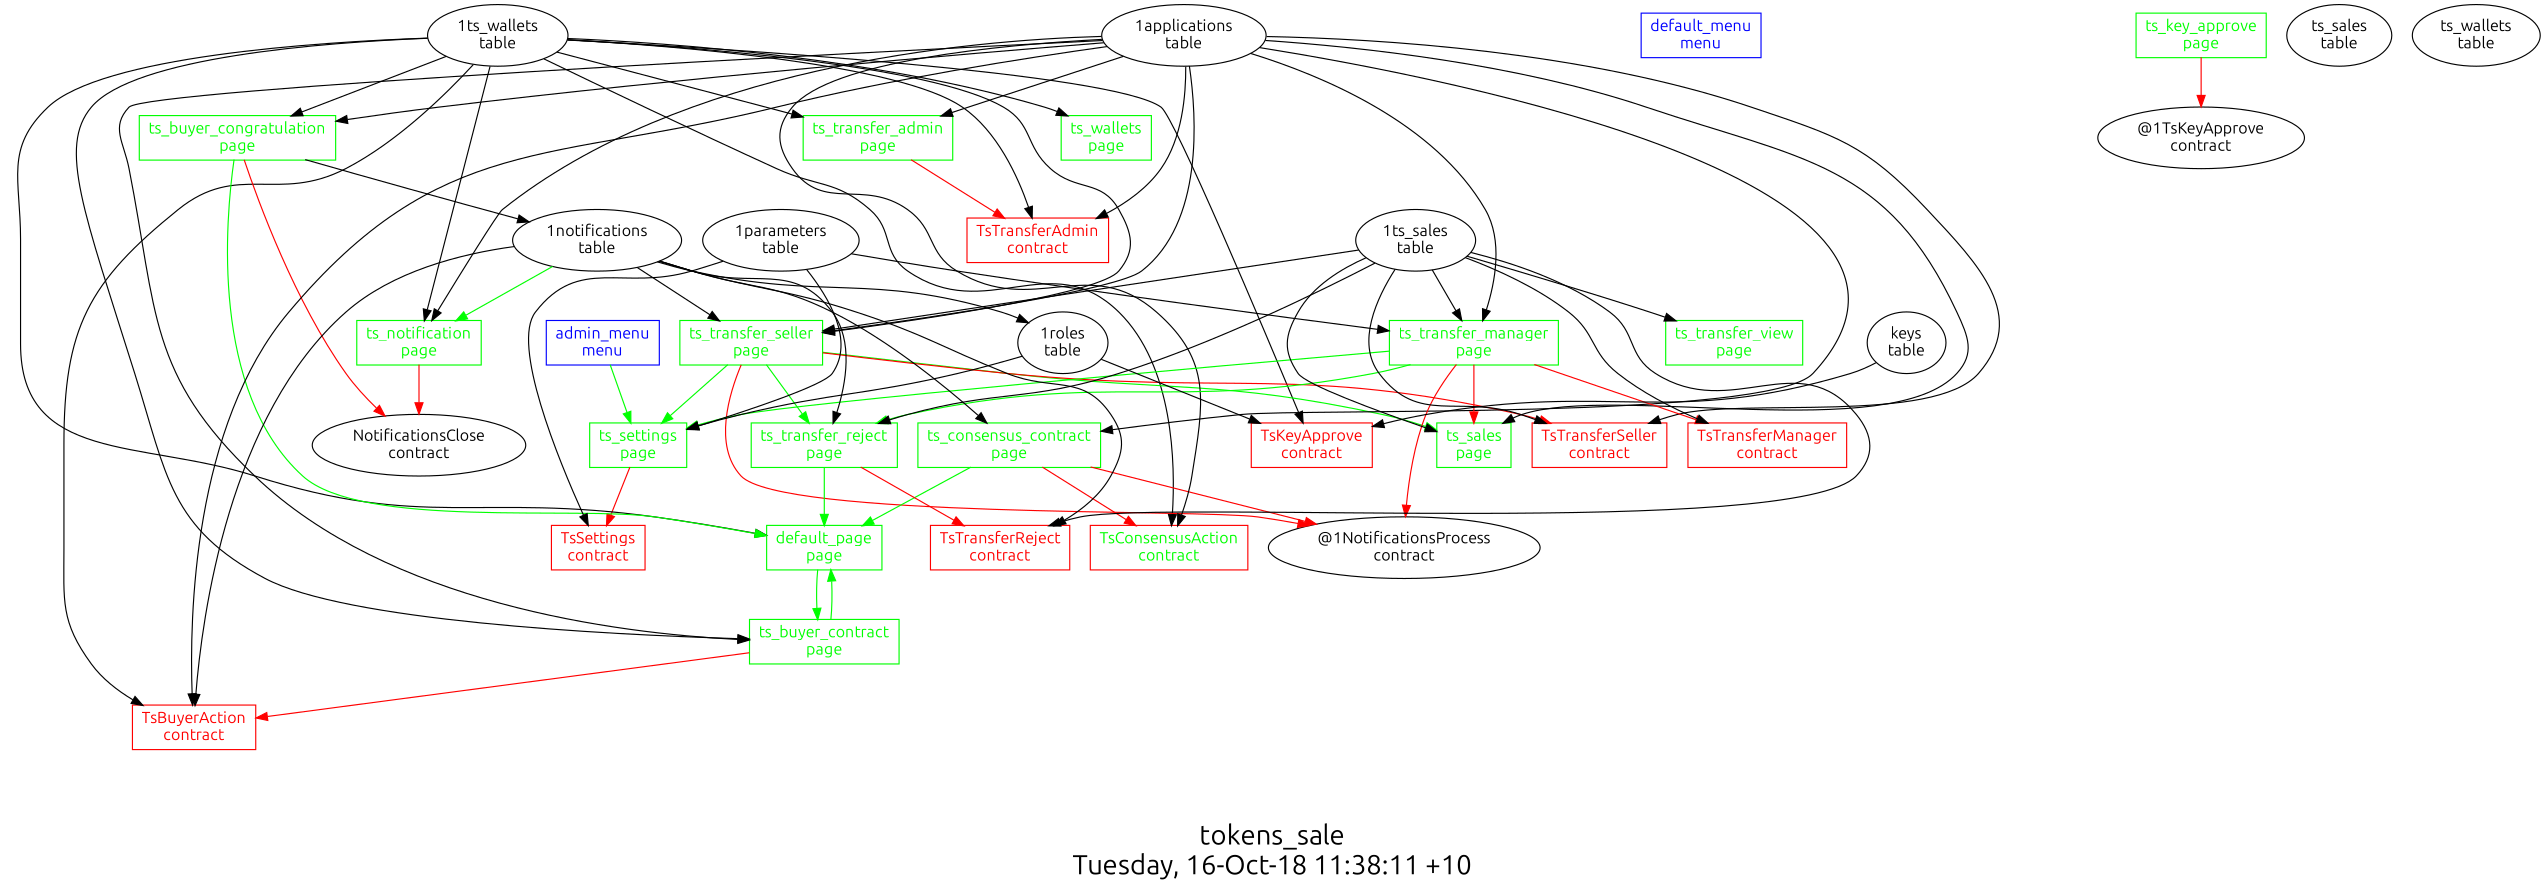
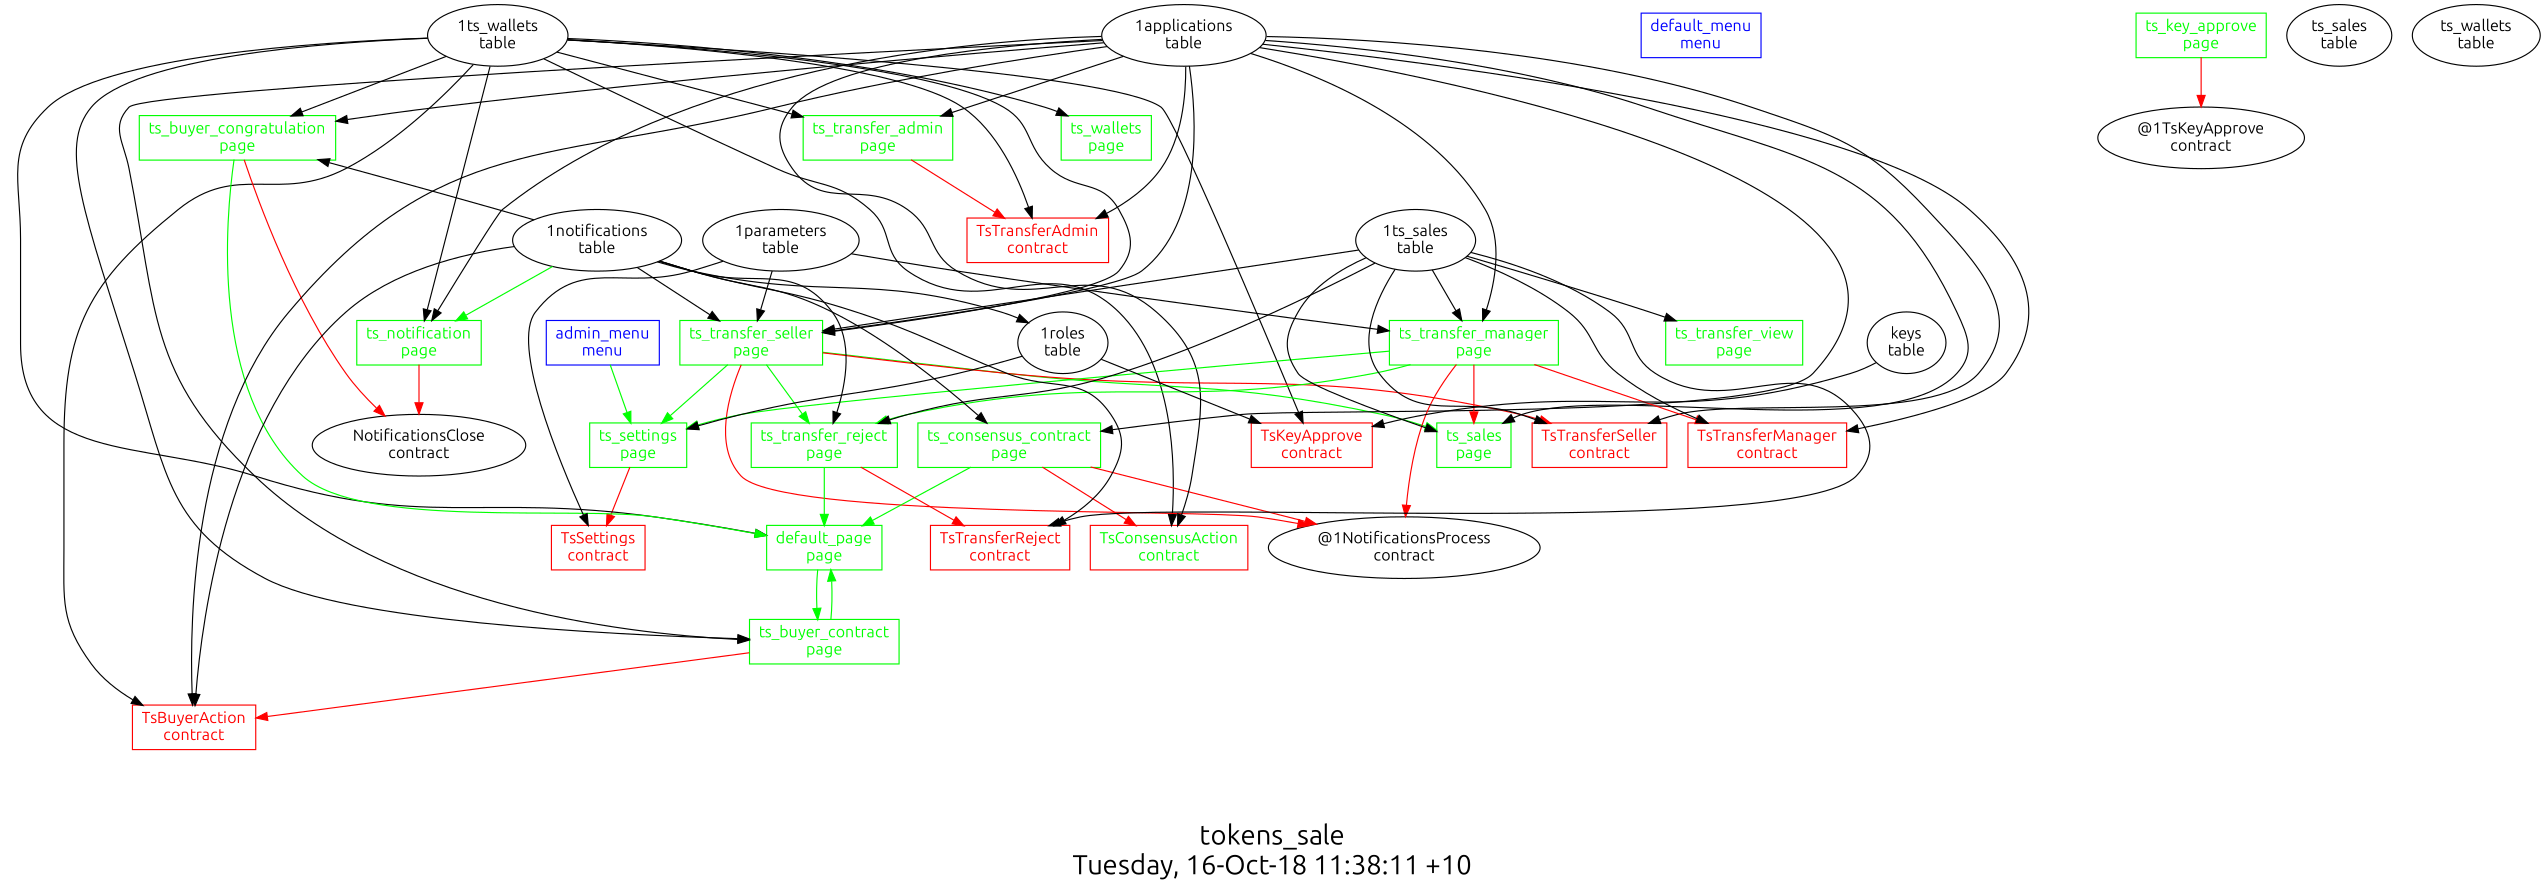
none -> (1794, 135)
(411, 190) -> (421, 188)
(820, 382) -> (765, 296)
